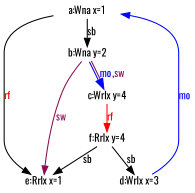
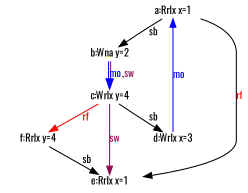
(87, 11) -> (173, 11)
(56, 111) -> (110, 135)
(120, 157) -> (137, 116)
